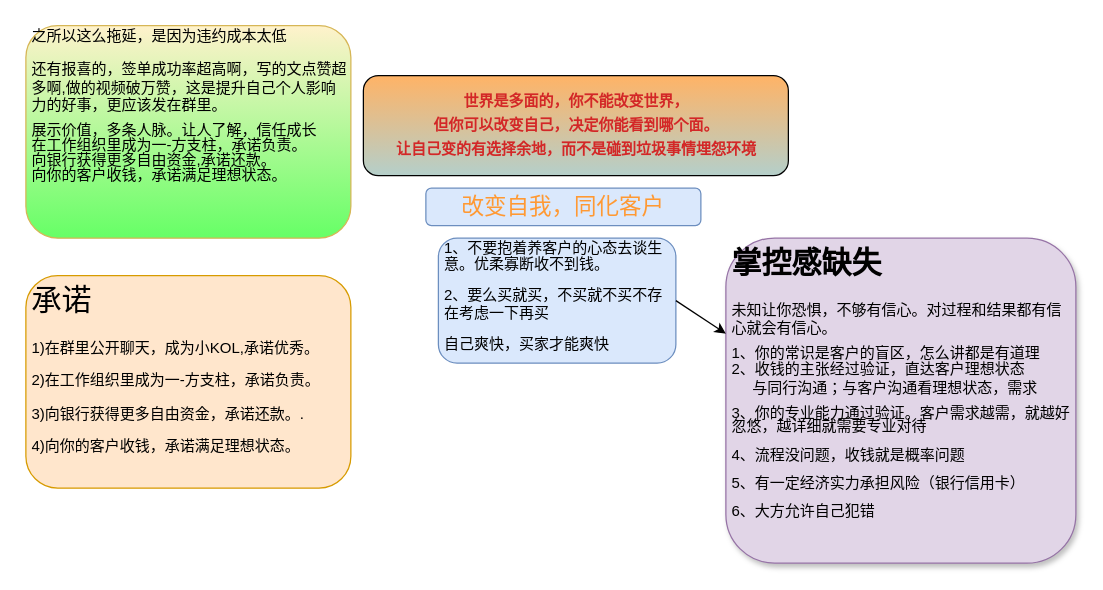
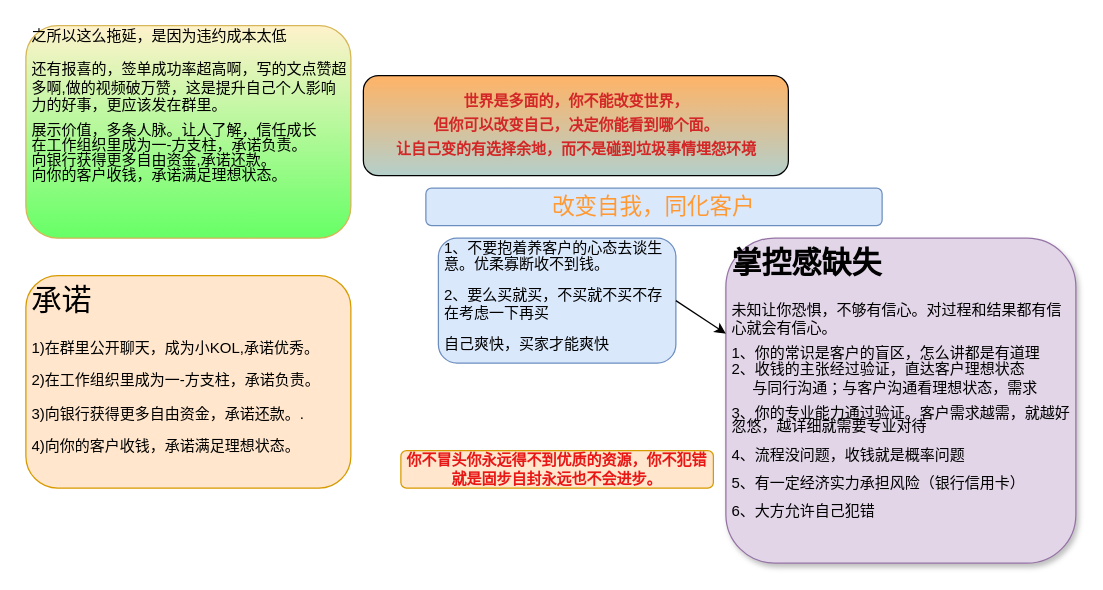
(563, 207) -> (654, 207)
none -> (557, 469)
